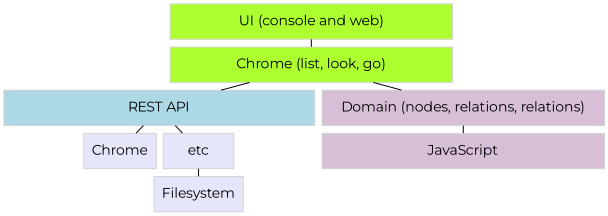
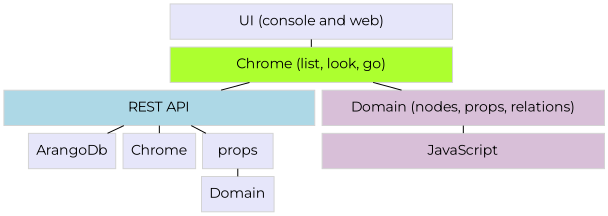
(311, 22) -> (311, 22)
(463, 108) -> (463, 108)
none -> (72, 151)
(199, 151) -> (238, 151)
(199, 194) -> (238, 194)
